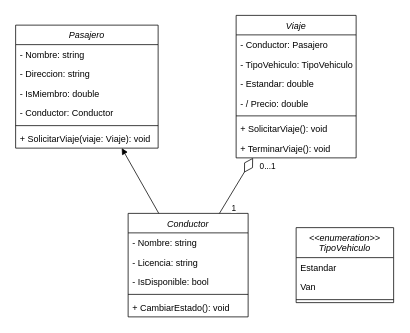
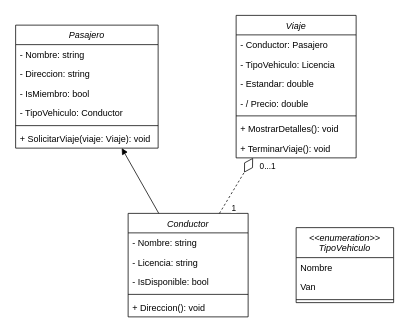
(300, 65) -> (291, 65)
(62, 94) -> (56, 94)
(71, 113) -> (75, 113)
(291, 129) -> (296, 129)
(232, 193) -> (232, 193)
(320, 268) -> (315, 268)
(184, 308) -> (173, 308)
